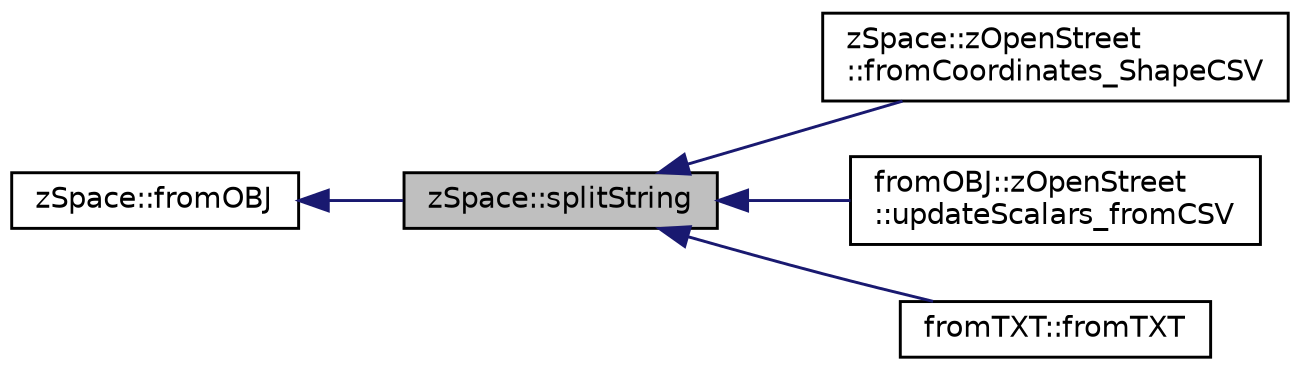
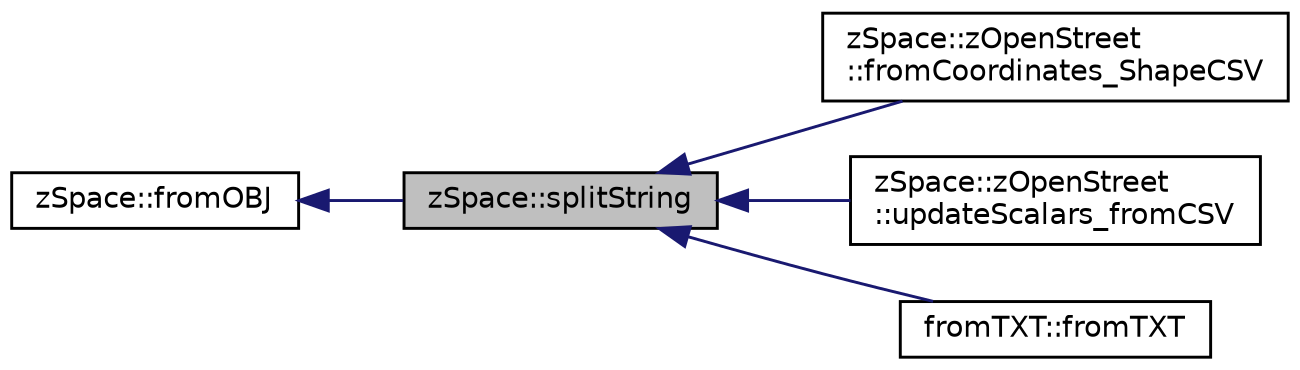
(1055, 201) -> (1055, 201)
